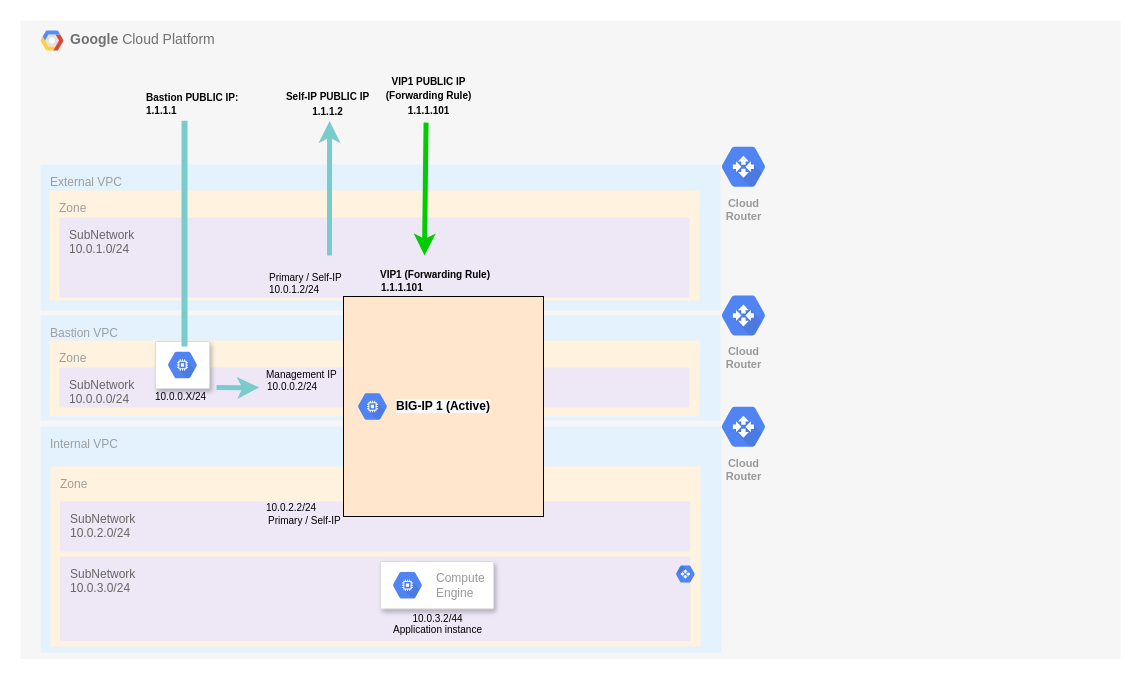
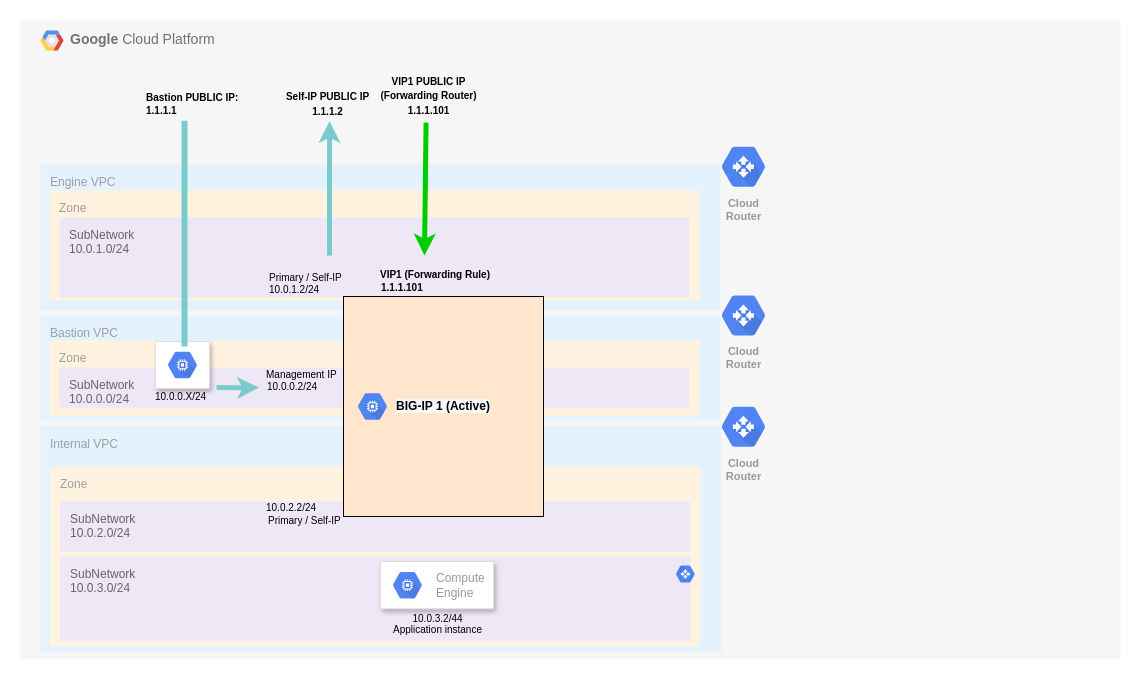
(429, 96) -> (429, 96)
(88, 183) -> (81, 183)
